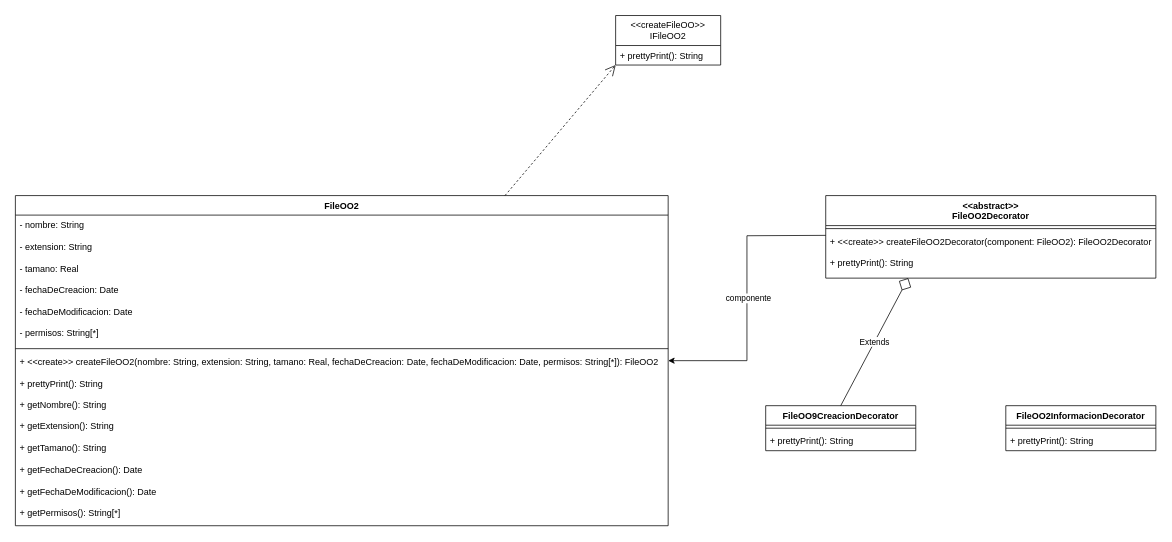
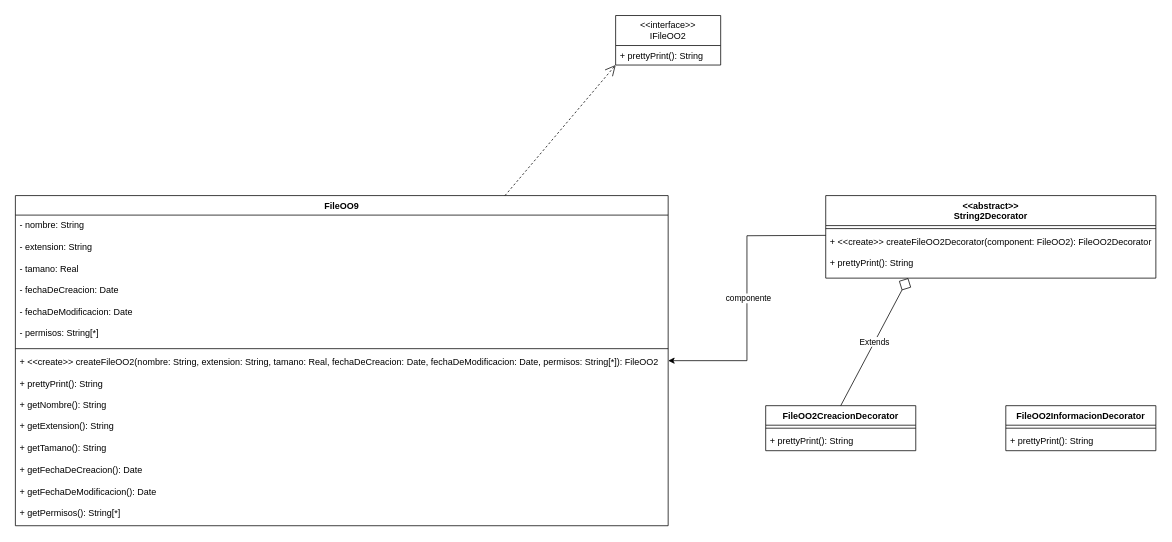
(668, 30) -> (668, 30)
(342, 206) -> (342, 206)
(990, 211) -> (990, 211)
(840, 416) -> (840, 416)
